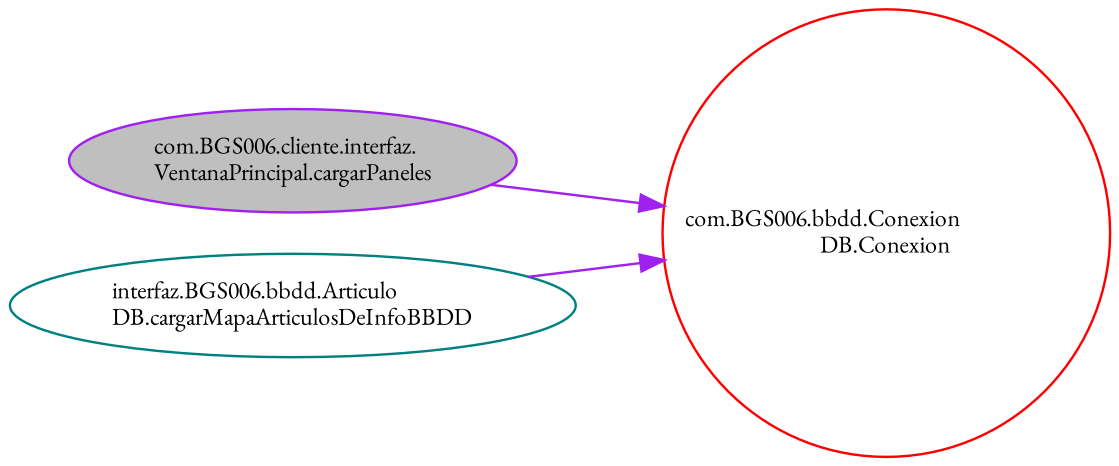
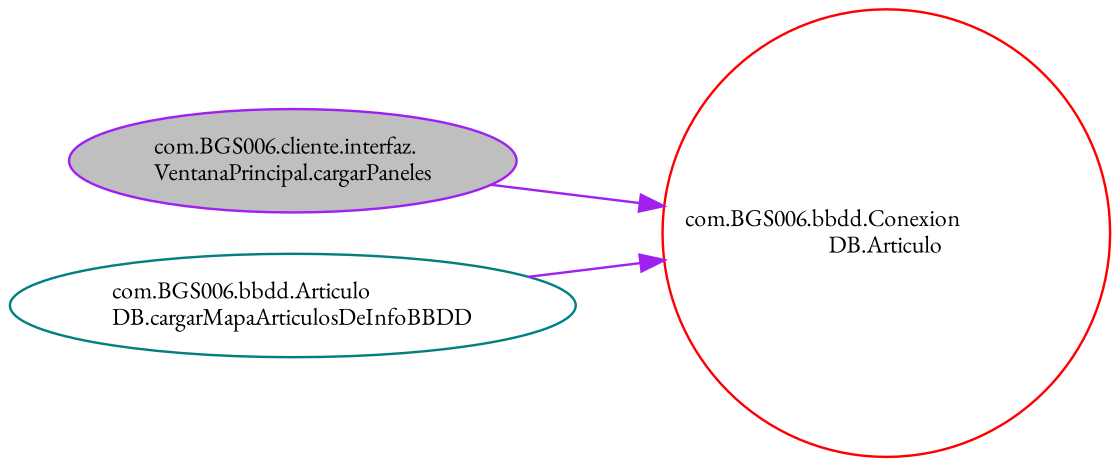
(886, 233) -> (886, 233)
(293, 305) -> (293, 305)
